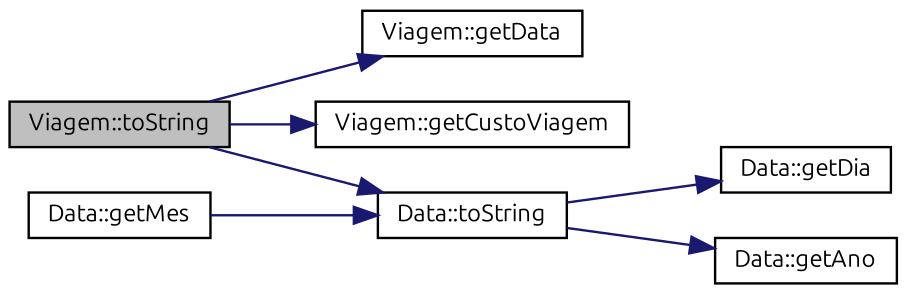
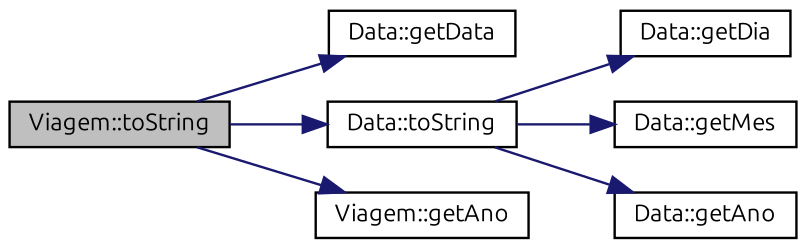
(472, 33) -> (422, 33)
(472, 124) -> (422, 215)
(282, 215) -> (554, 124)
